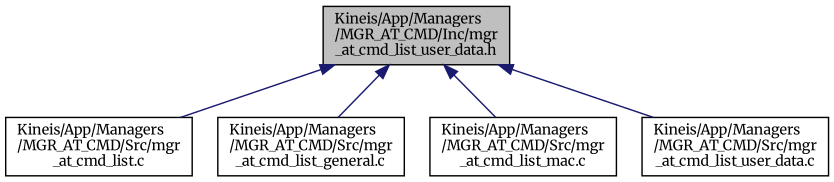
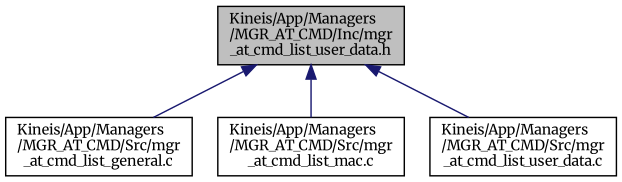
(99, 147) -> none
